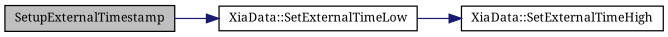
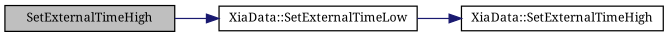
(90, 18) -> (90, 18)
